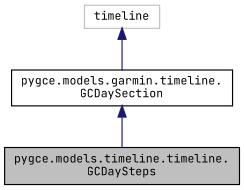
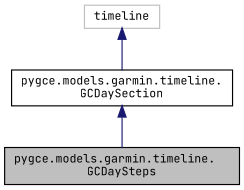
(122, 166) -> (122, 166)
